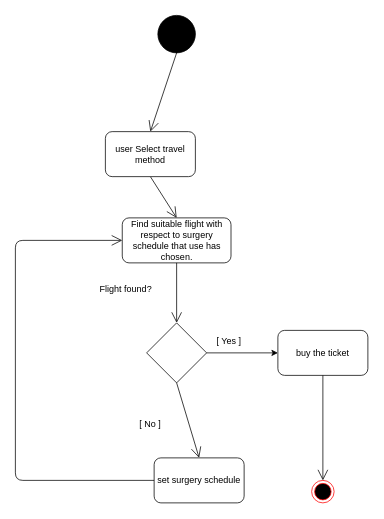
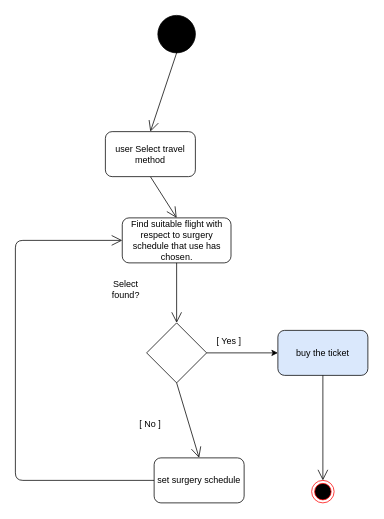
(126, 289) -> (126, 289)
(323, 353) -> (323, 353)
